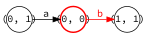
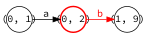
(73, 19) -> (73, 19)
(127, 19) -> (127, 19)
